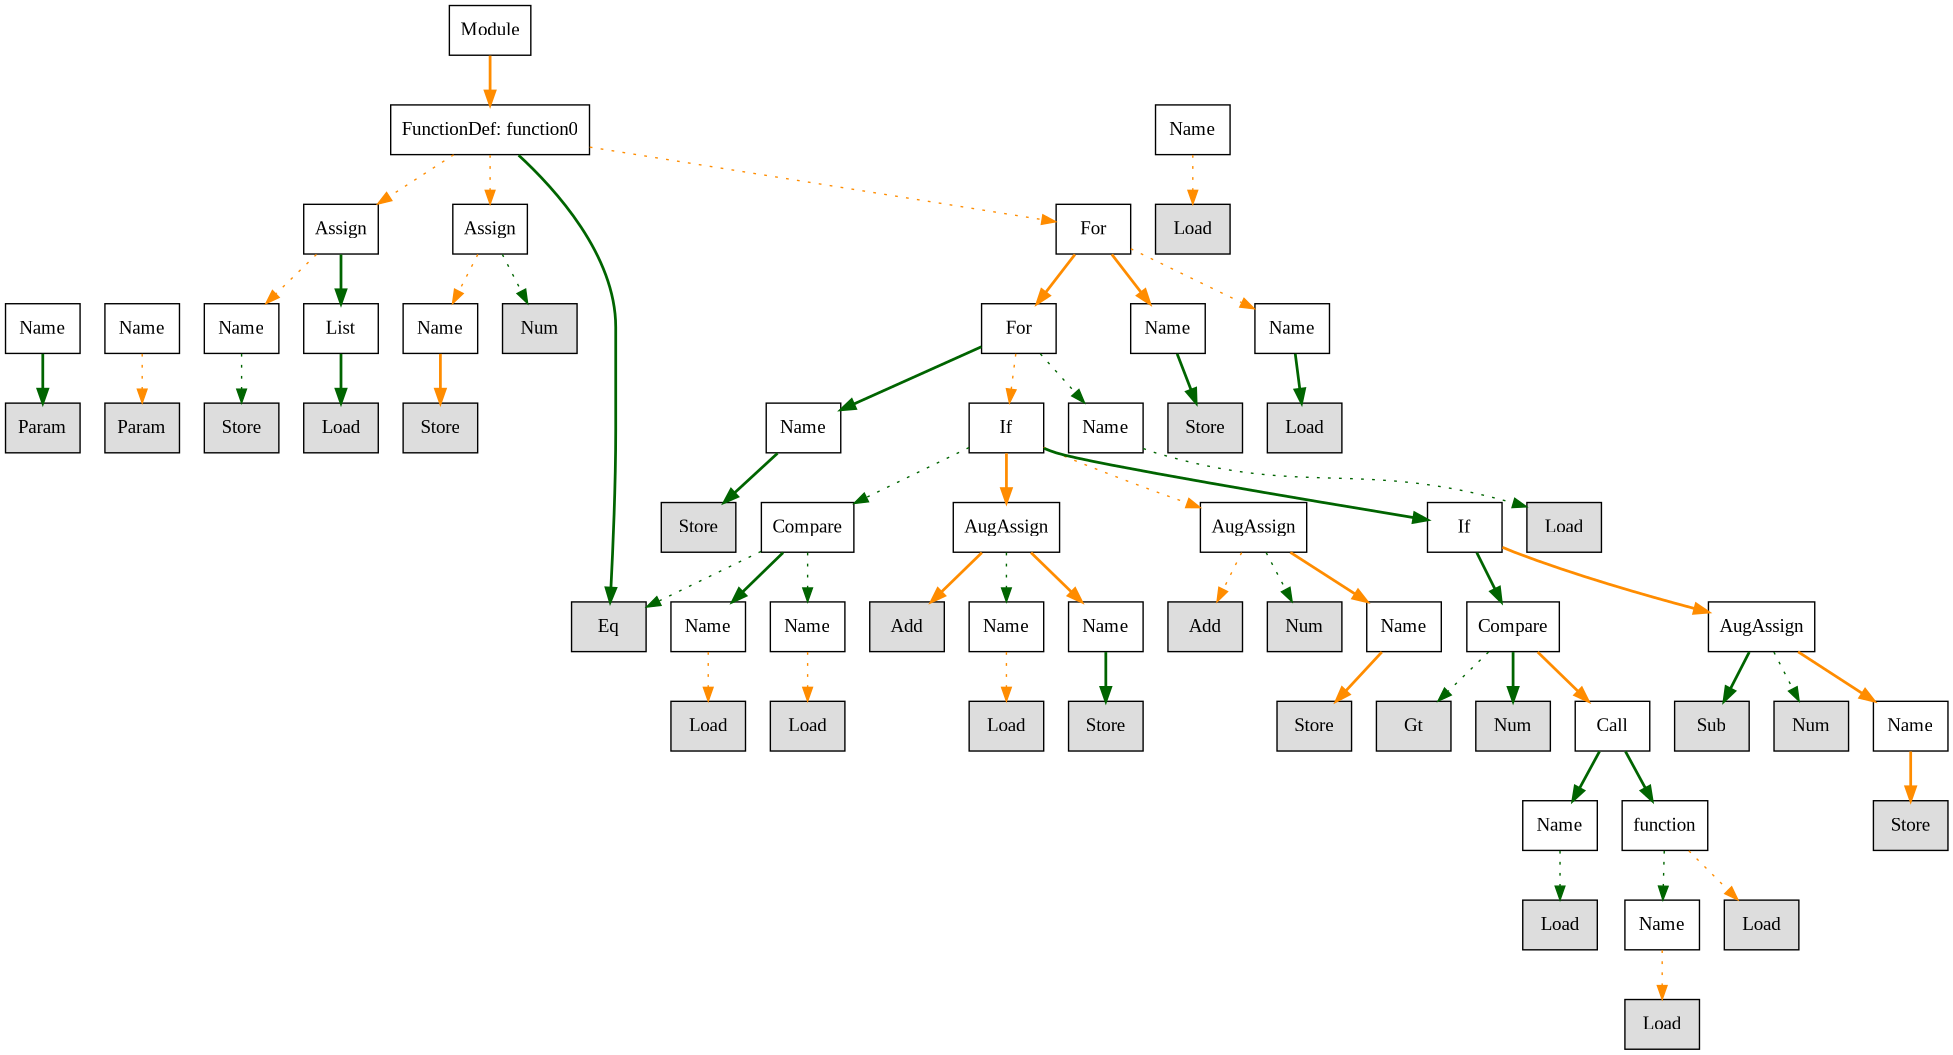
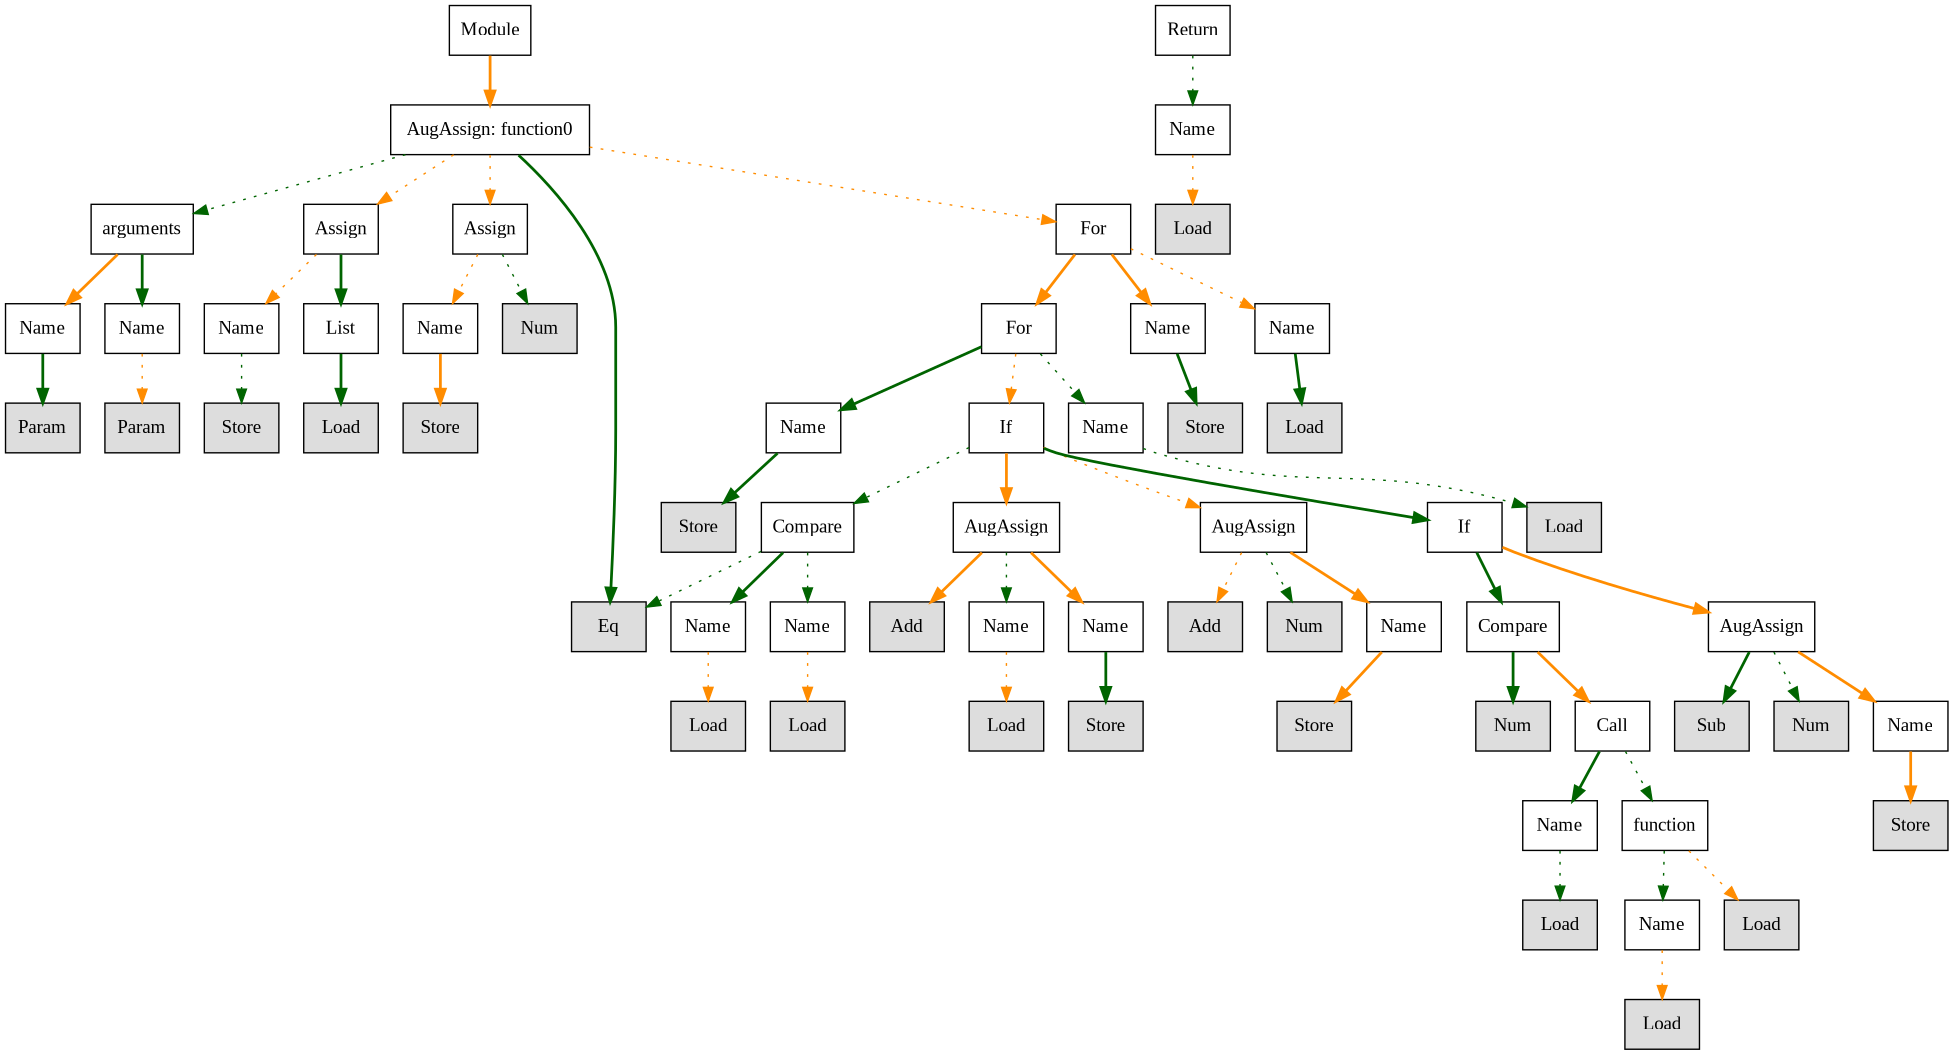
none -> (1193, 30)
(490, 130) -> (490, 130)
none -> (142, 229)
(1414, 726) -> none
(1635, 770) -> (1635, 770)
